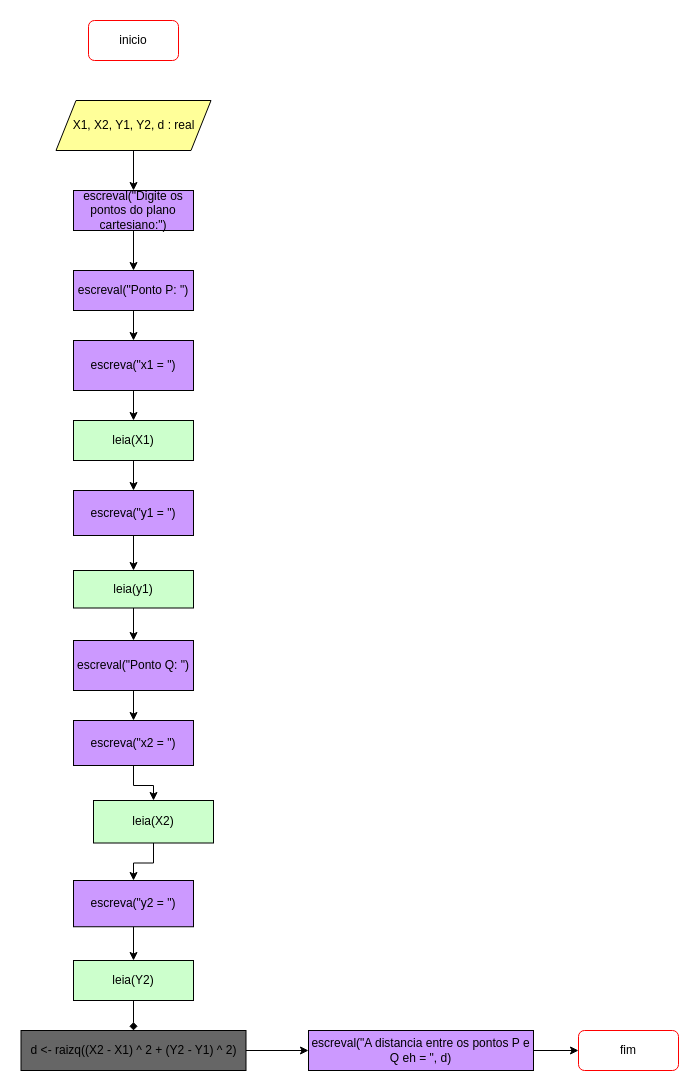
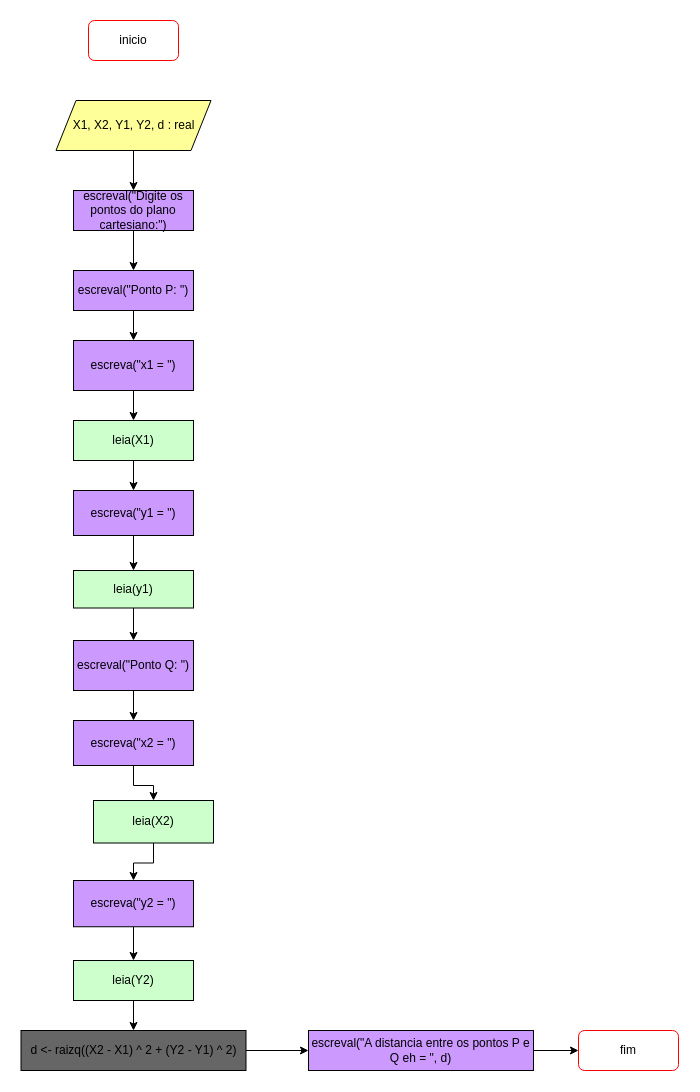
(134, 1021) -> (134, 1022)
